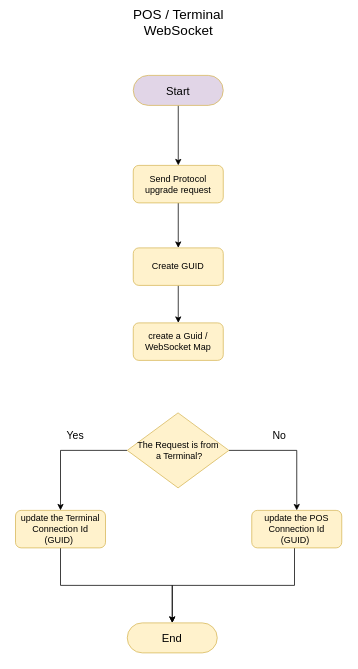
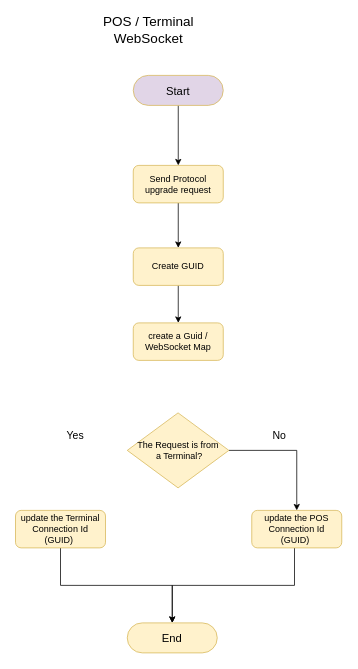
(179, 23) -> (149, 30)
(66, 450) -> none
